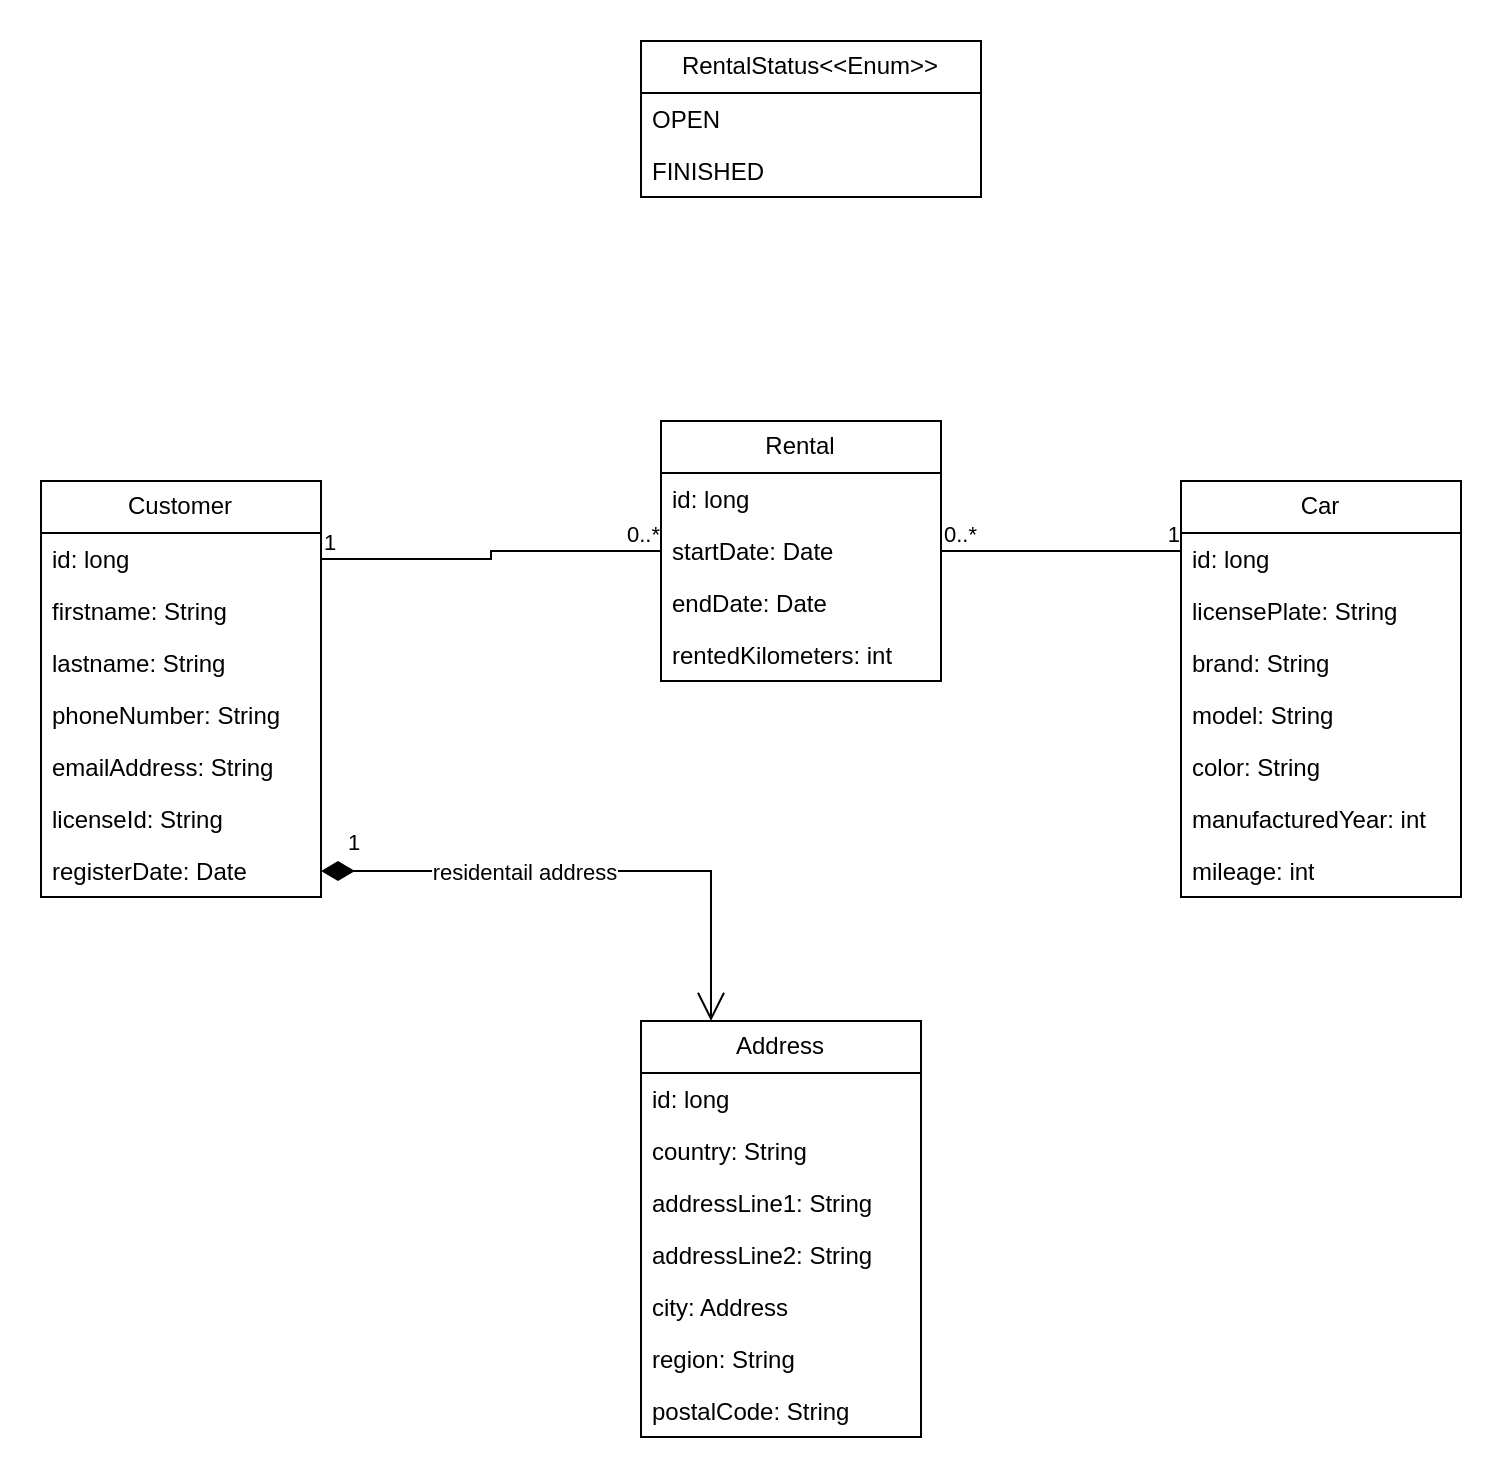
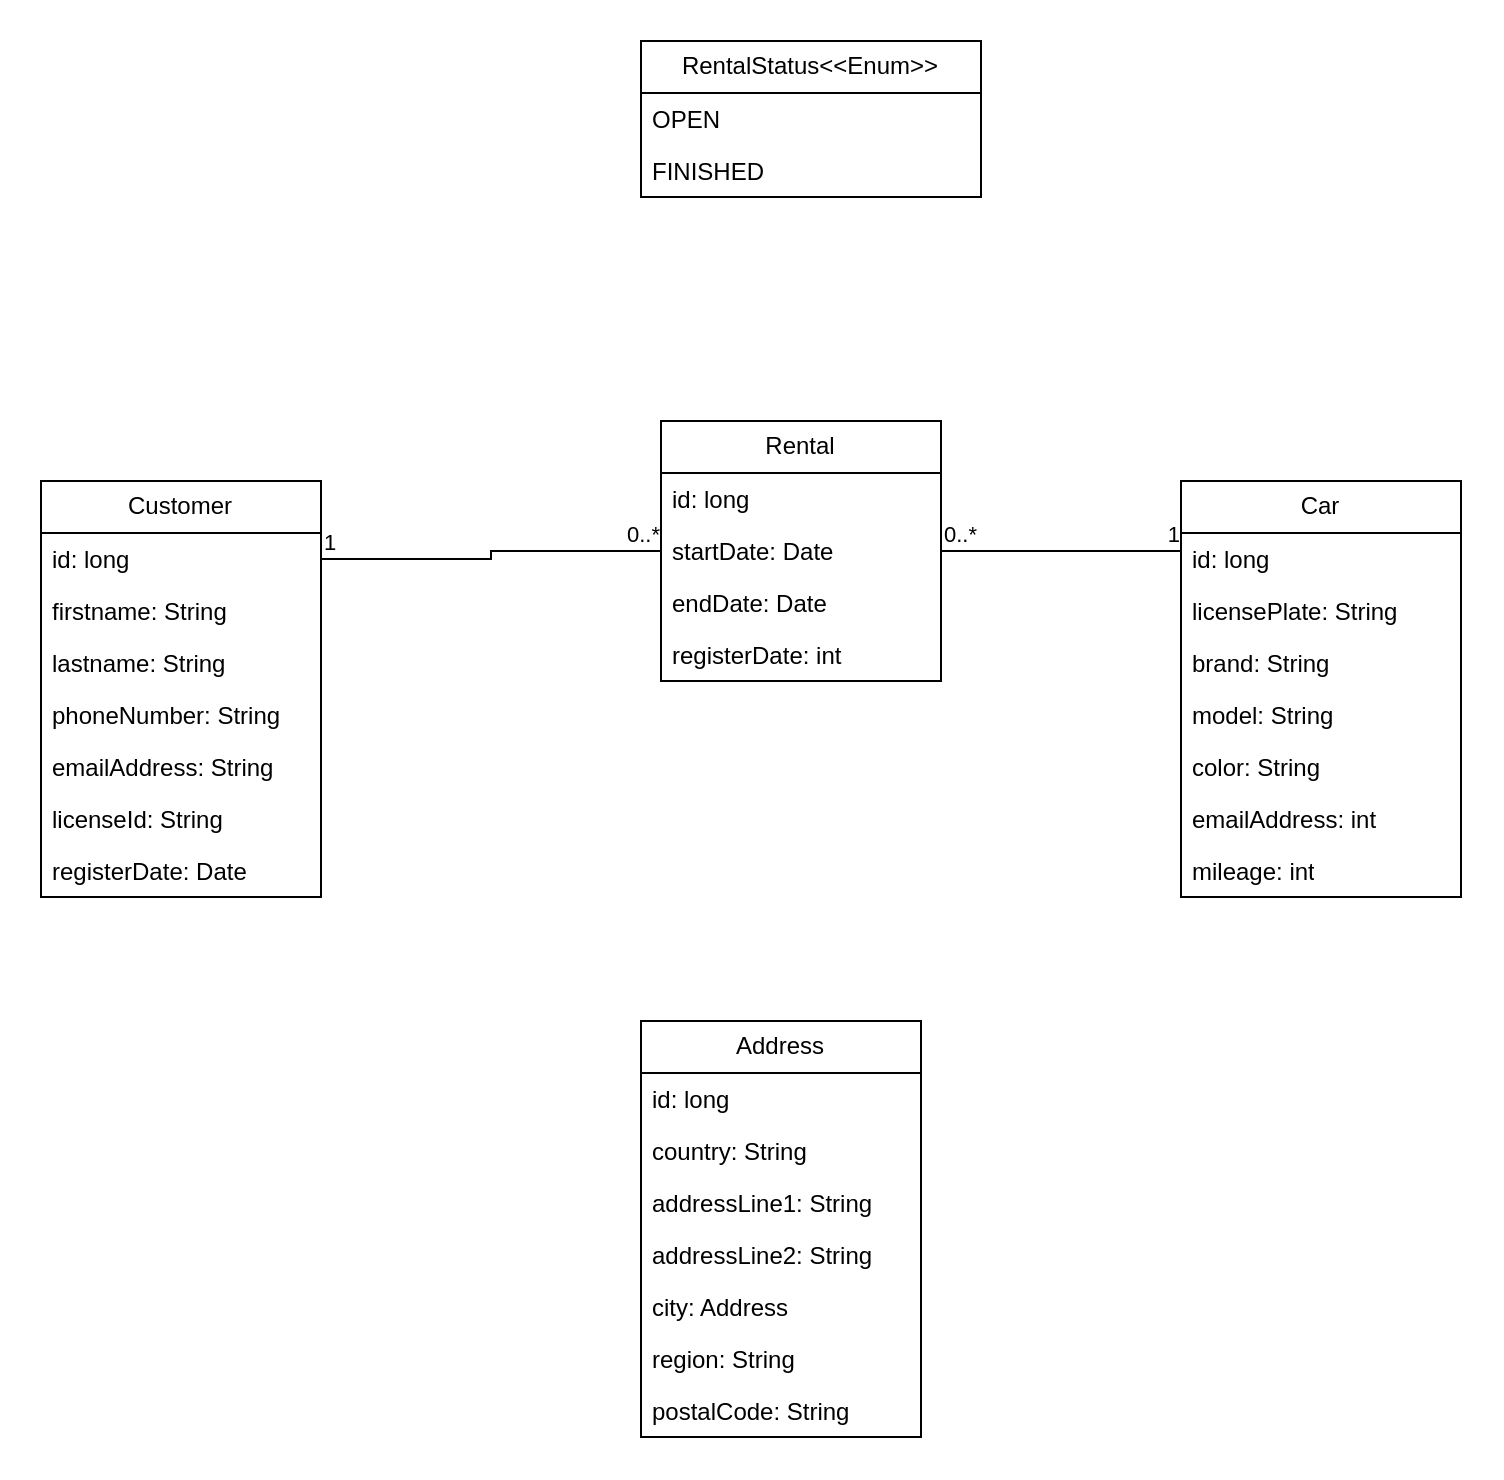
(799, 657) -> (775, 657)
(1323, 836) -> (1292, 821)
(604, 871) -> none
